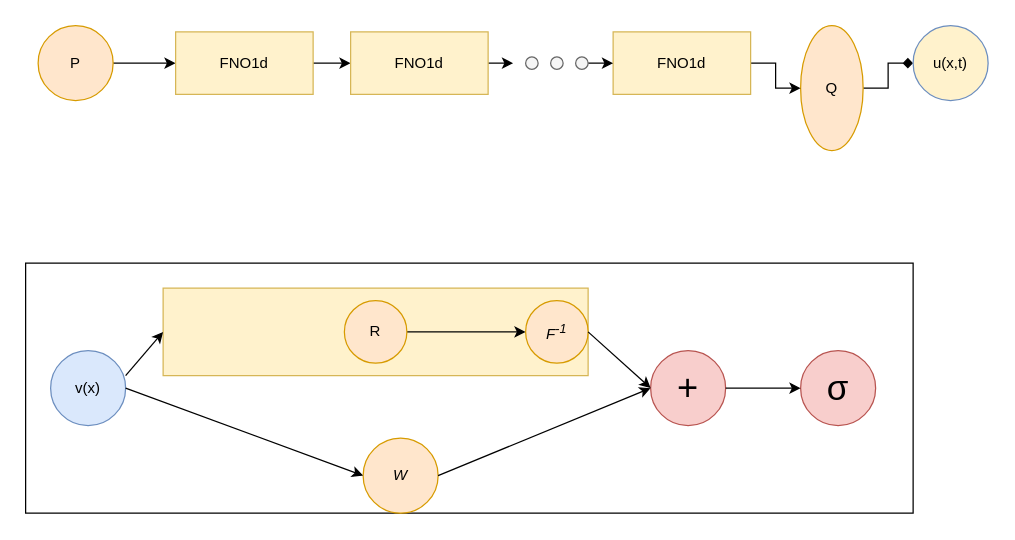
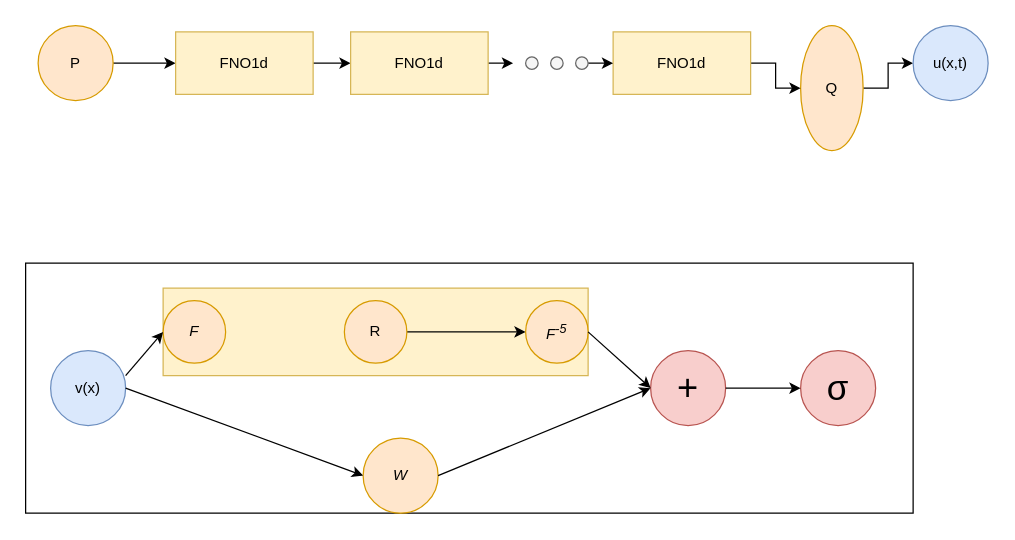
(902, 63) -> (903, 63)
(951, 63) -> (951, 63)
none -> (194, 332)
(557, 332) -> (557, 332)
